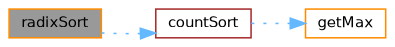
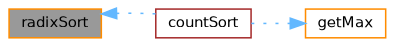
(121, 34) -> (136, 13)
